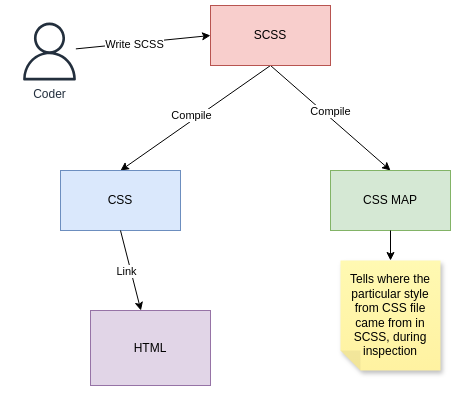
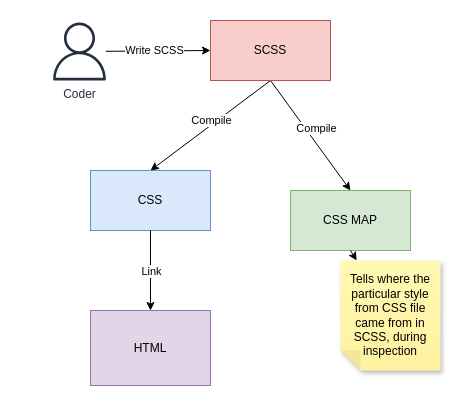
(271, 36) -> (271, 51)
(50, 52) -> (80, 52)
(121, 201) -> (151, 201)
(391, 201) -> (351, 221)
